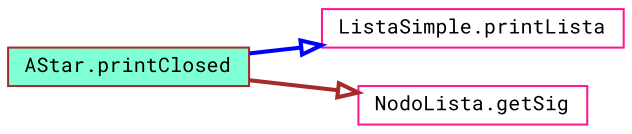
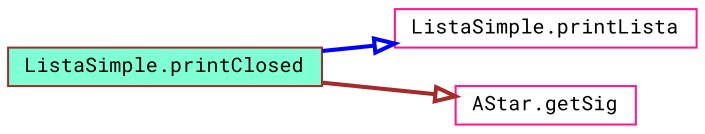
(129, 67) -> (165, 67)
(473, 105) -> (546, 105)
